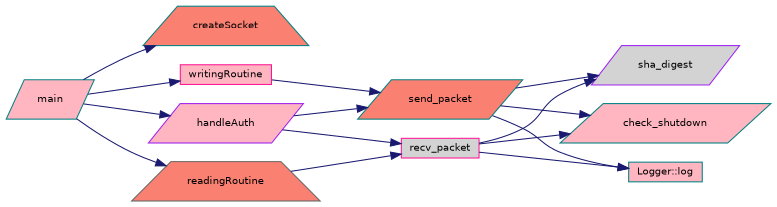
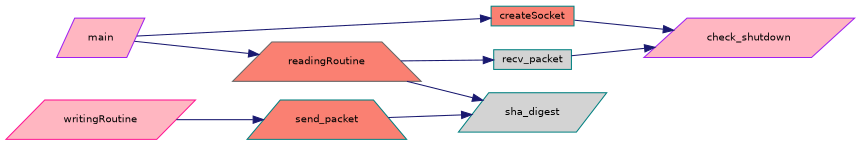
(226, 26) -> (533, 16)
(665, 65) -> (533, 112)
(226, 75) -> (101, 120)
(129, 88) -> none
(50, 99) -> (101, 38)
(440, 99) -> (327, 120)
(534, 109) -> (619, 25)
(536, 119) -> (440, 90)
(226, 123) -> none
(665, 123) -> (749, 38)
(440, 148) -> (533, 60)
(665, 172) -> none
